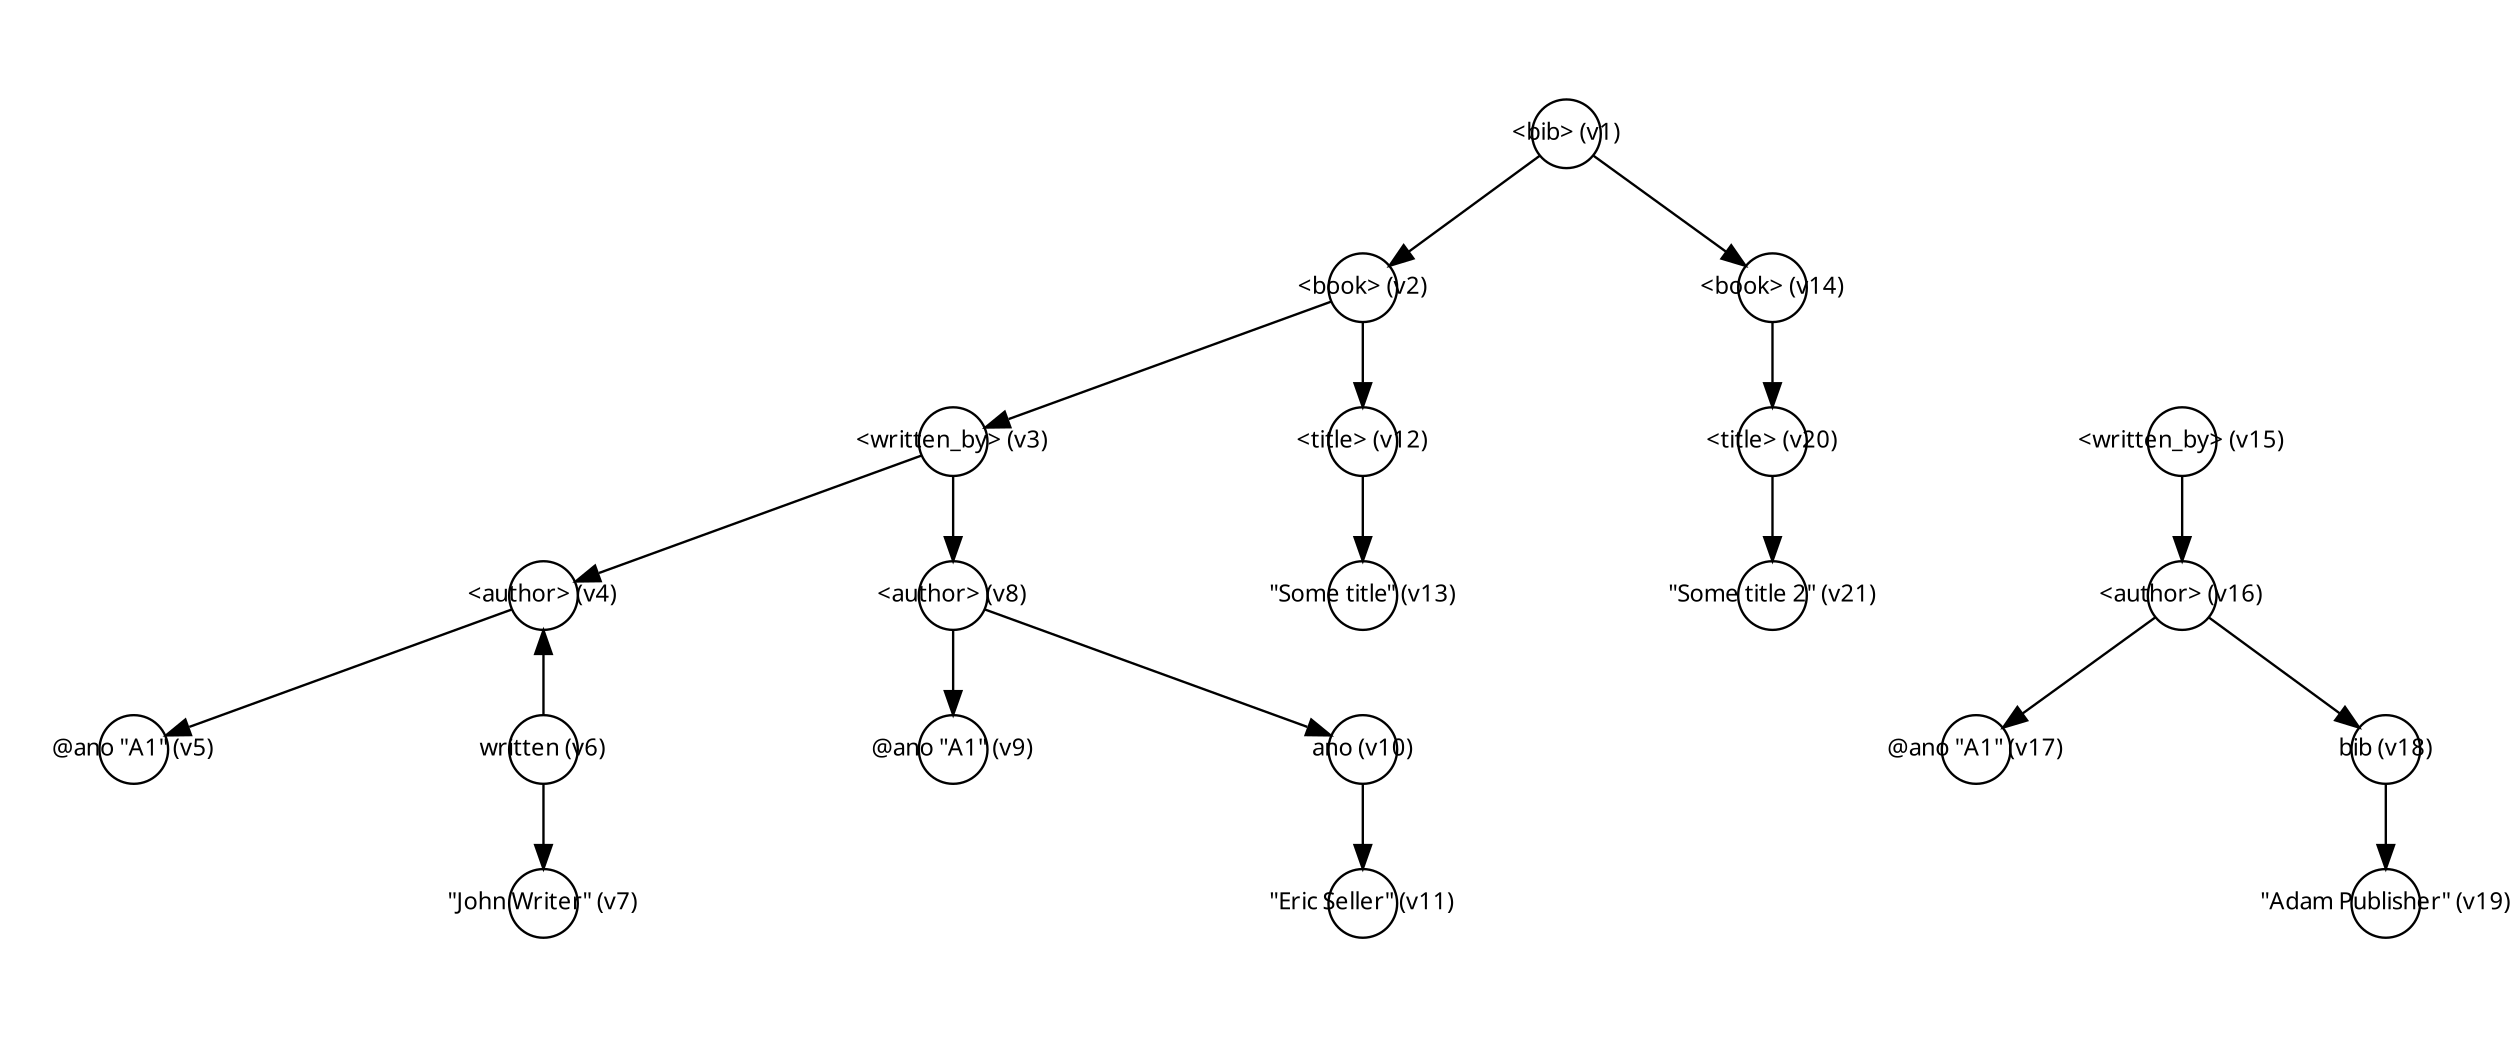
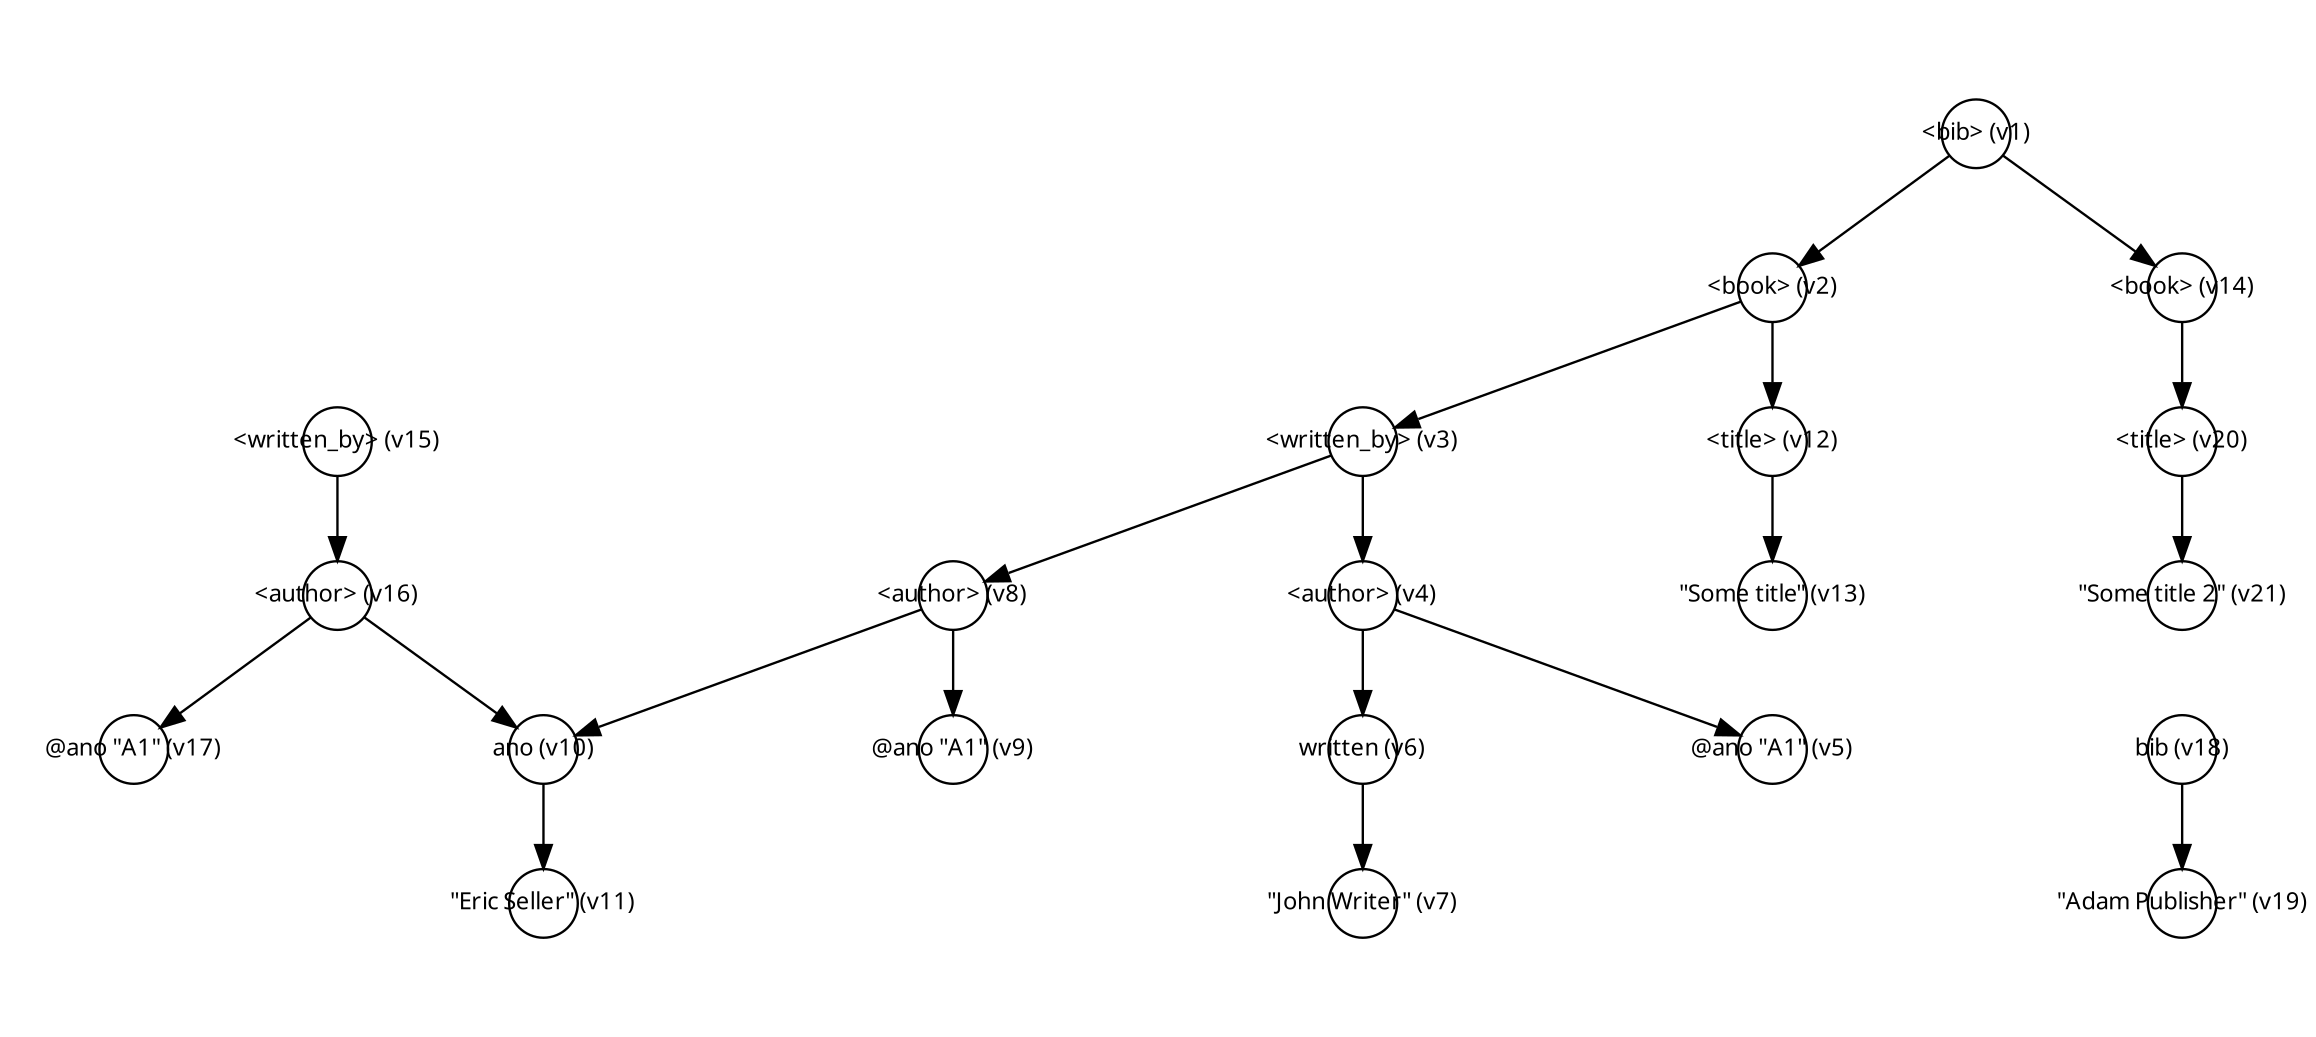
(2274, 665) -> (431, 665)
(543, 685) -> (1363, 660)
